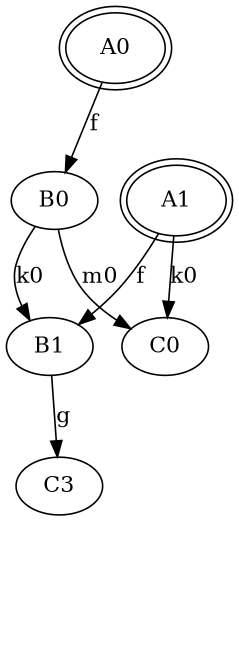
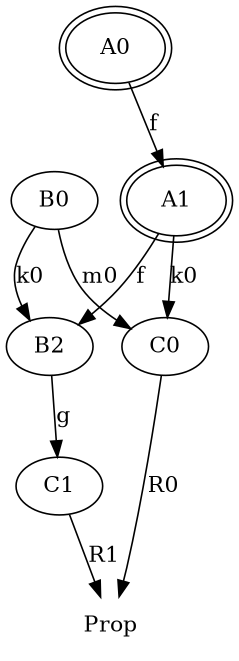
(87, 120) -> (143, 117)
(50, 346) -> (50, 346)
(59, 486) -> (59, 486)
none -> (111, 626)
